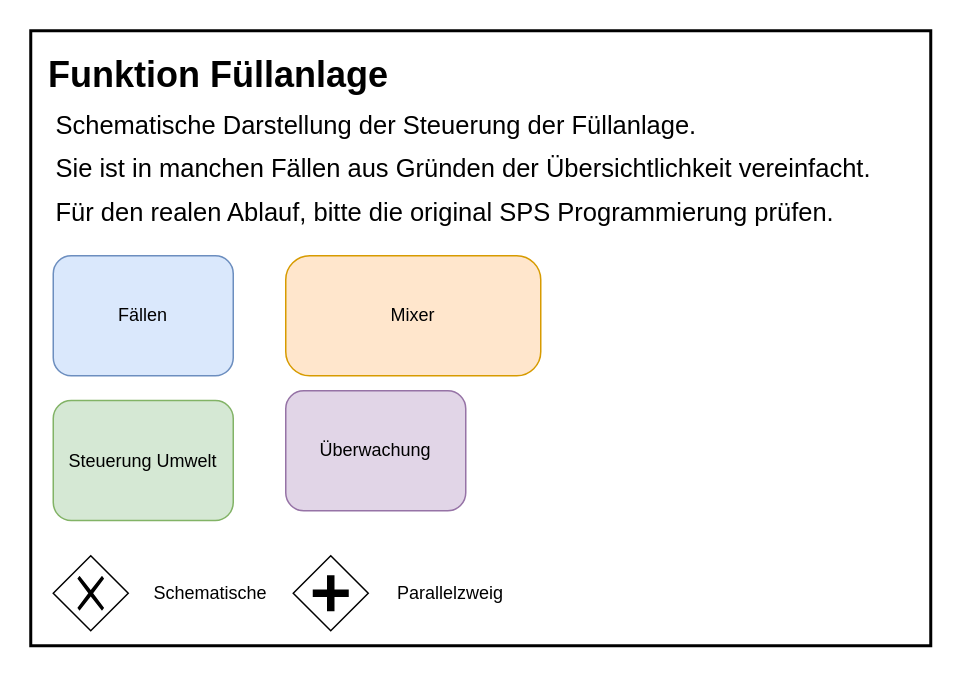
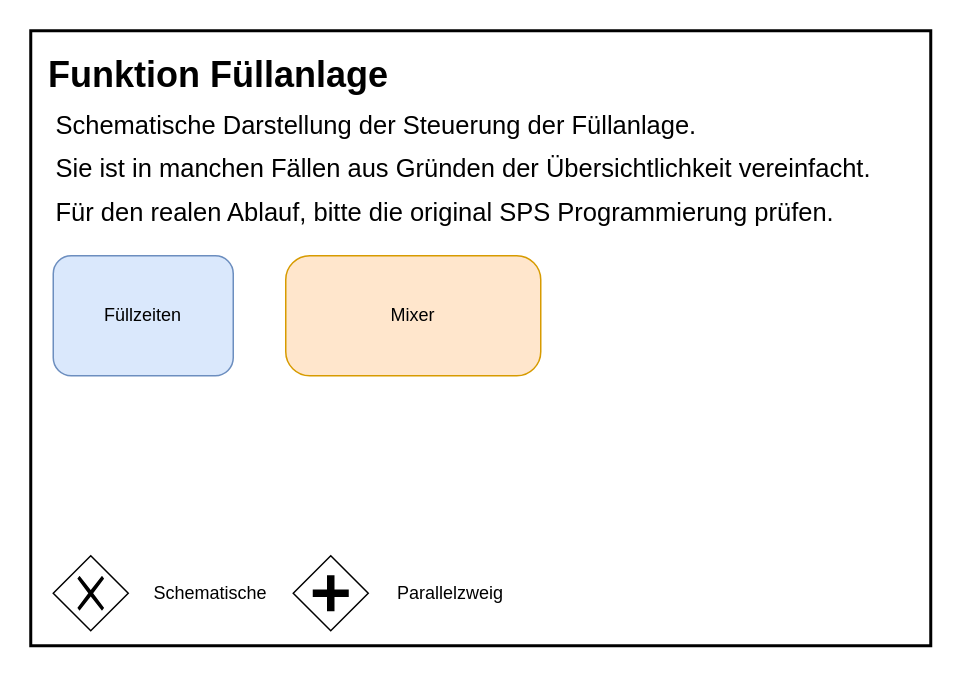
(143, 316) -> (143, 316)
(376, 451) -> none
(143, 461) -> none
